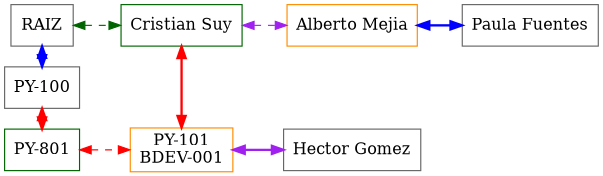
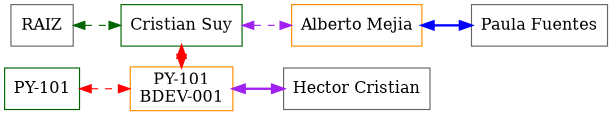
(42, 88) -> none
(42, 150) -> (42, 89)
(352, 150) -> (357, 89)
